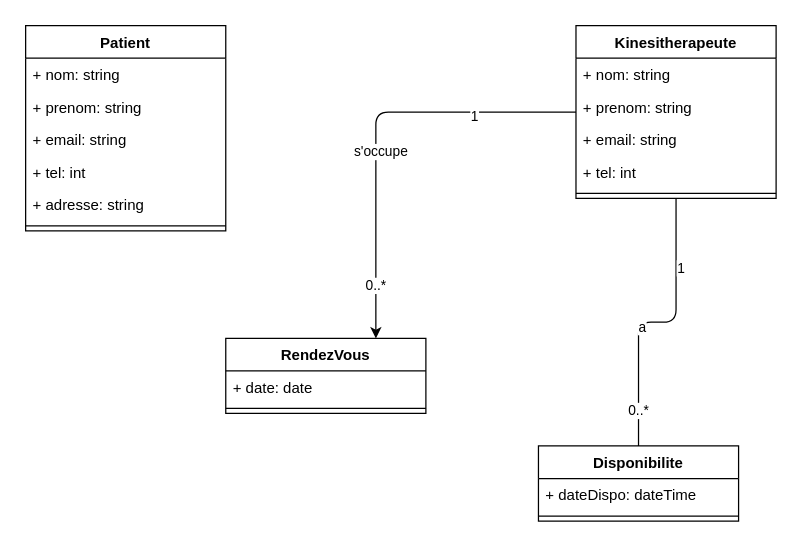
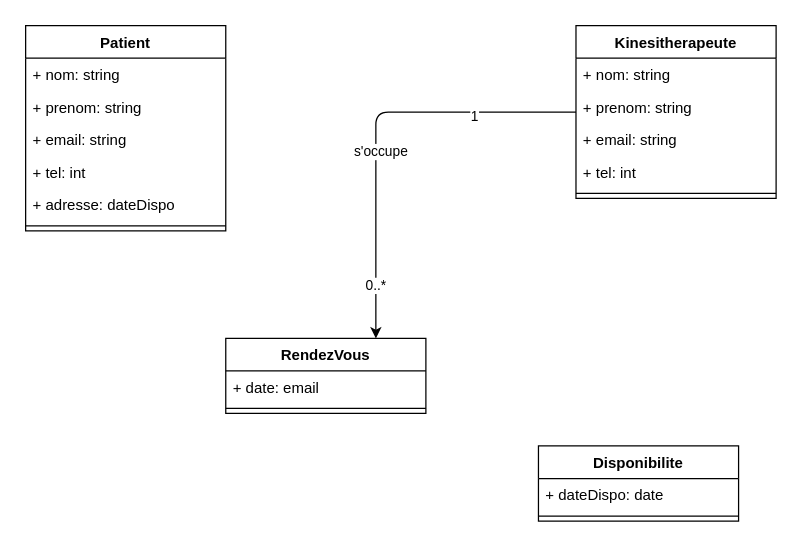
(96, 205) -> (109, 205)
(656, 322) -> none
(277, 388) -> (277, 388)
(623, 495) -> (609, 495)
